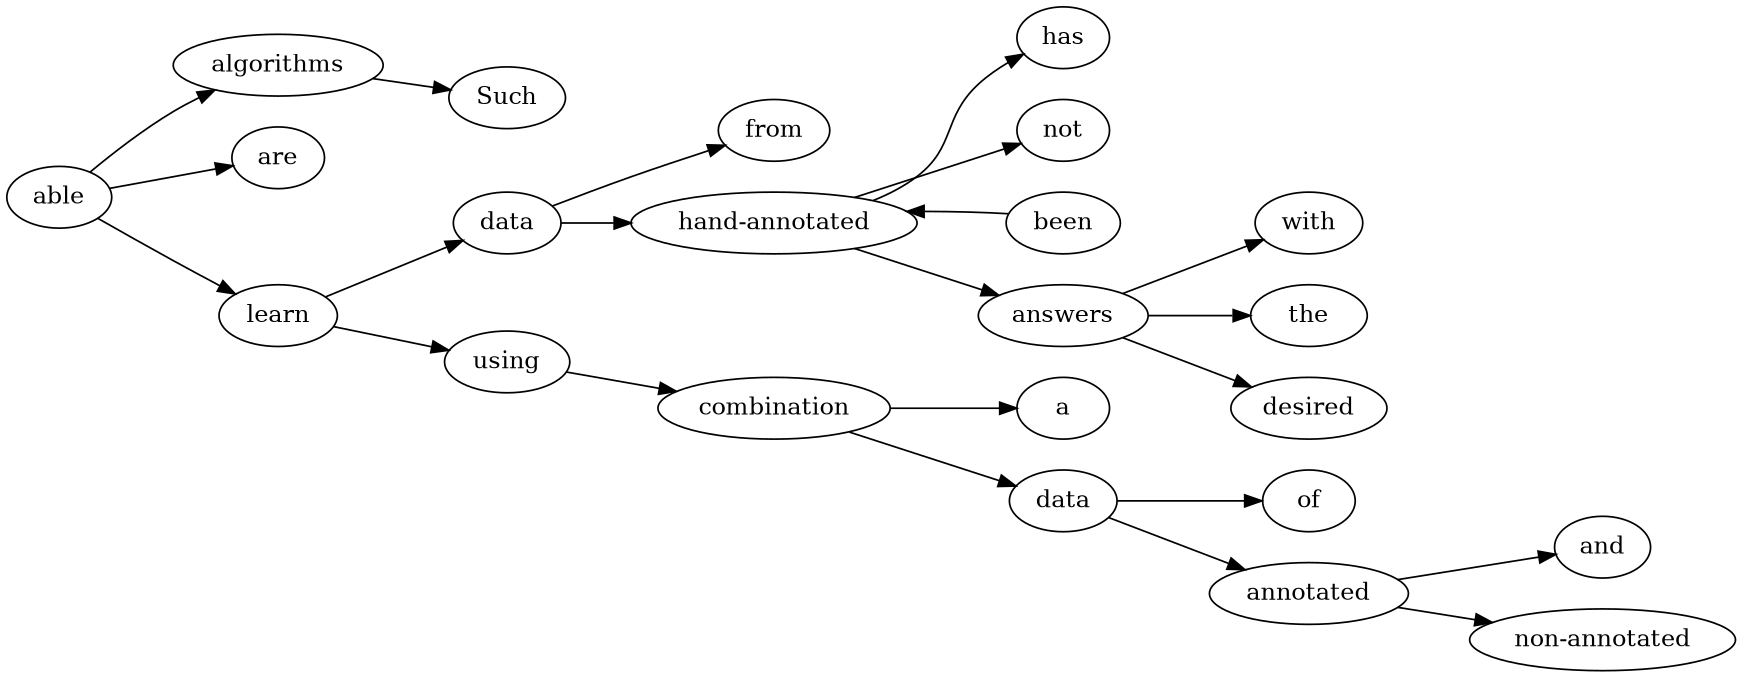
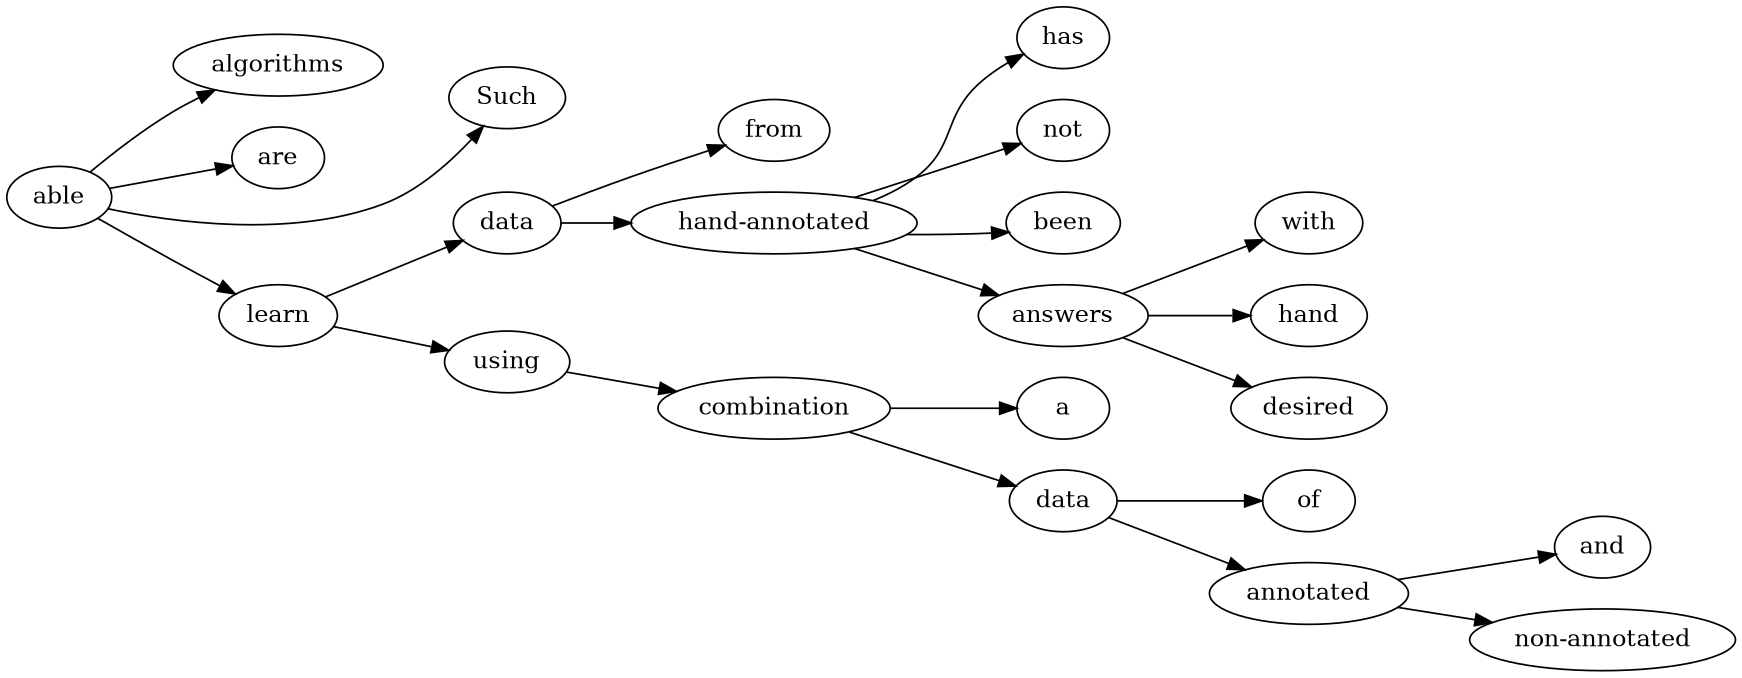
(403, 83) -> (302, 222)
(967, 212) -> (949, 234)
(1309, 316) -> (1309, 316)
